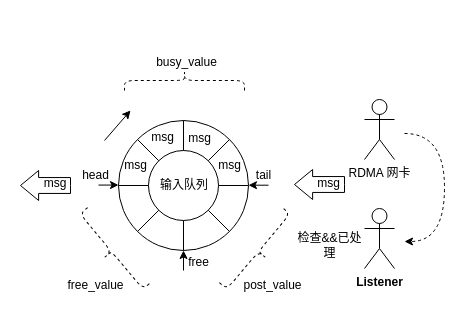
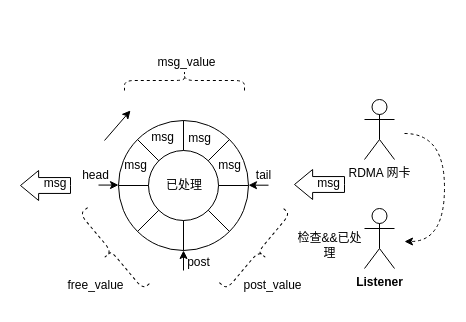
(187, 63) -> (187, 63)
(185, 186) -> (185, 186)
(199, 263) -> (199, 263)
